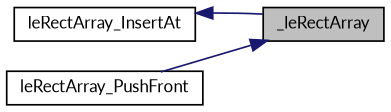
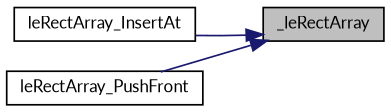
(238, 13) -> (221, 36)
